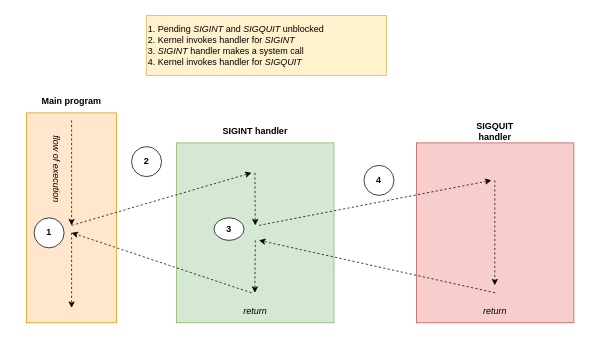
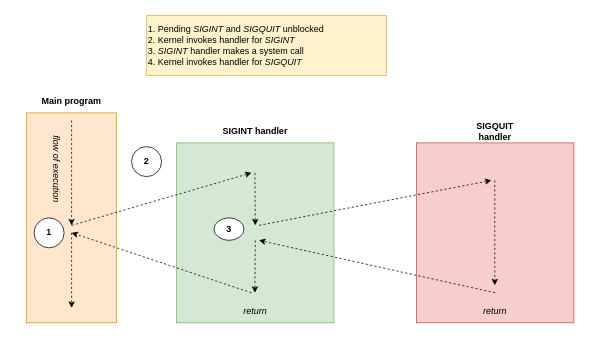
(379, 180) -> none
